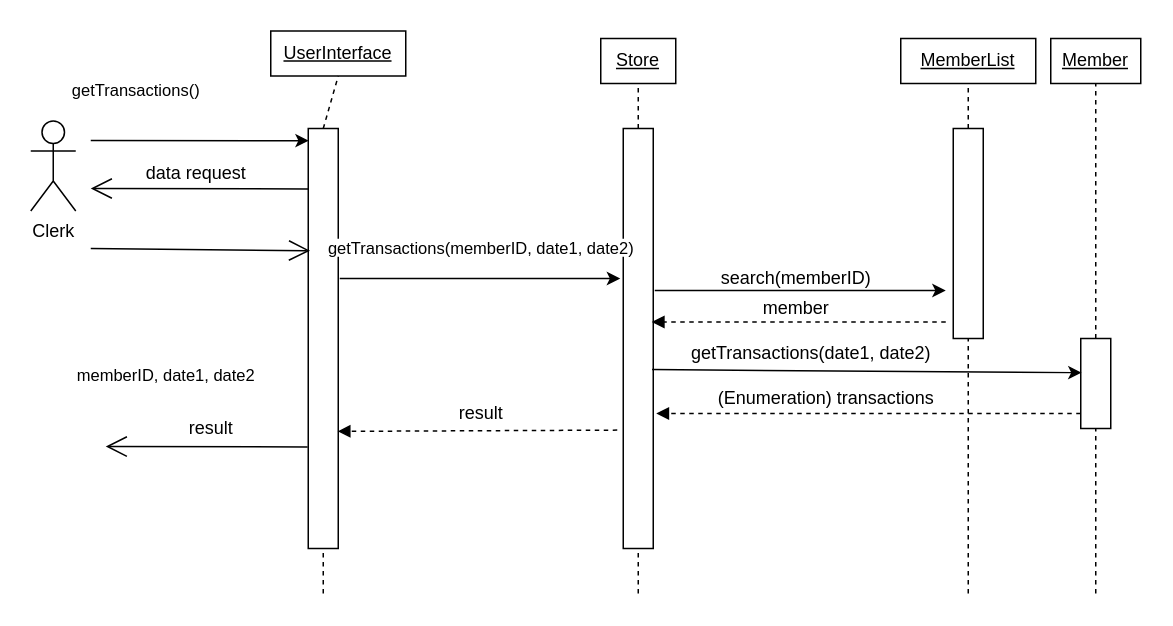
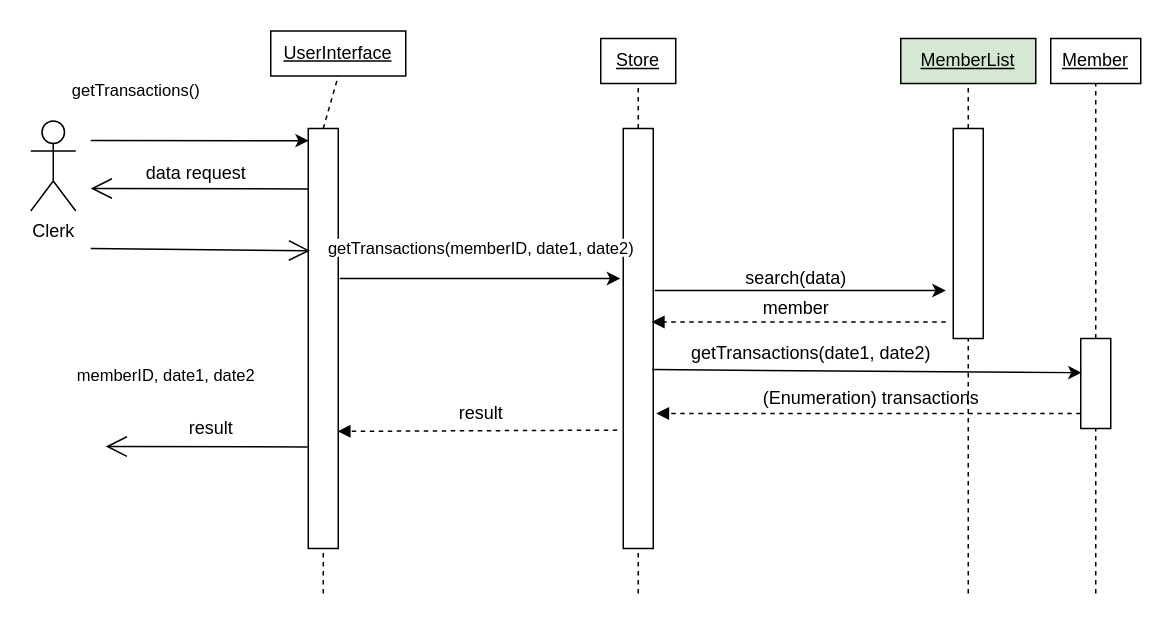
(968, 61) -> (968, 61)
(797, 278) -> (797, 278)
(826, 398) -> (871, 398)
